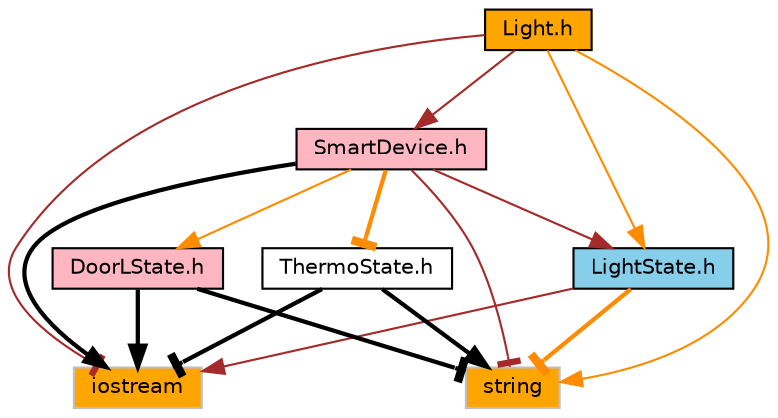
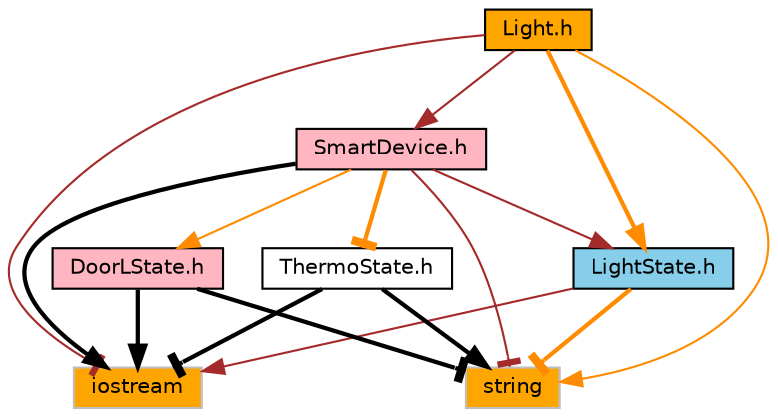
(591, 140) -> (591, 140)
